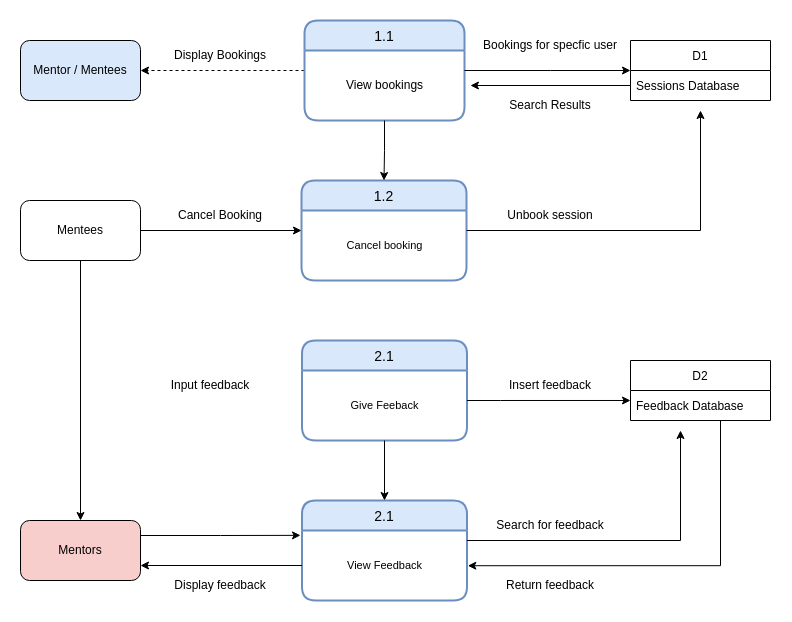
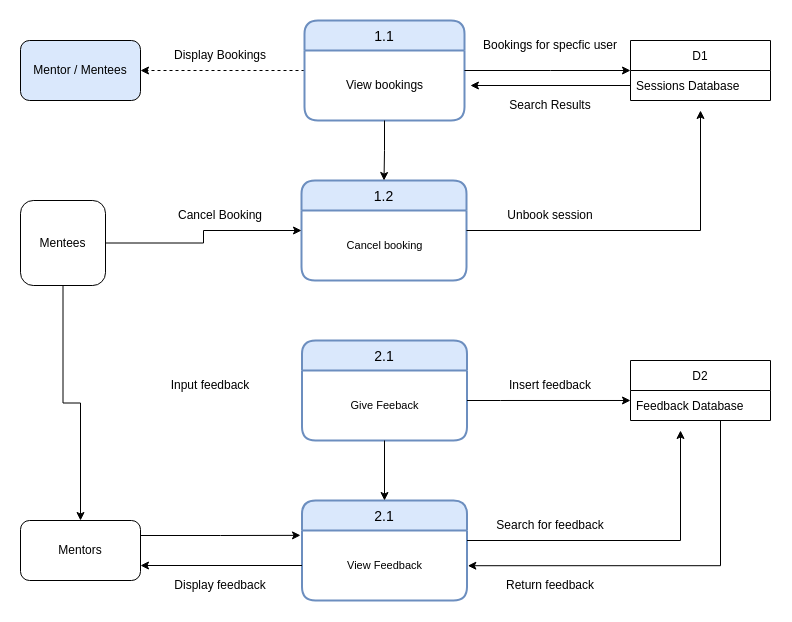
(81, 231) -> (63, 243)
(81, 551) -> (81, 551)
